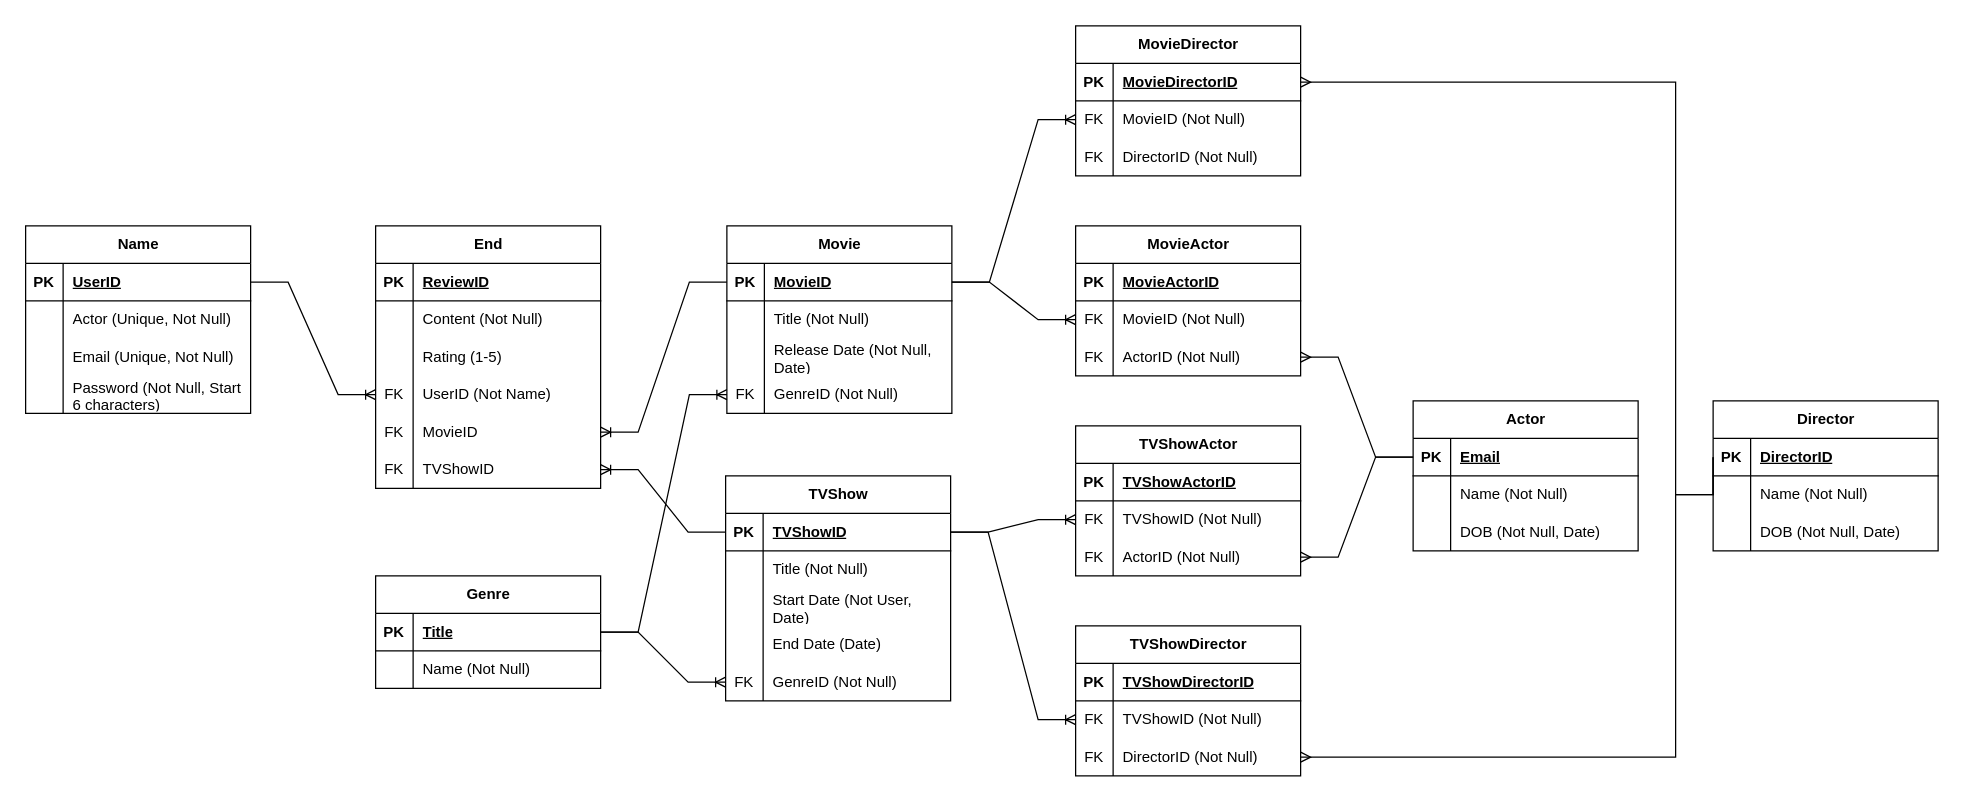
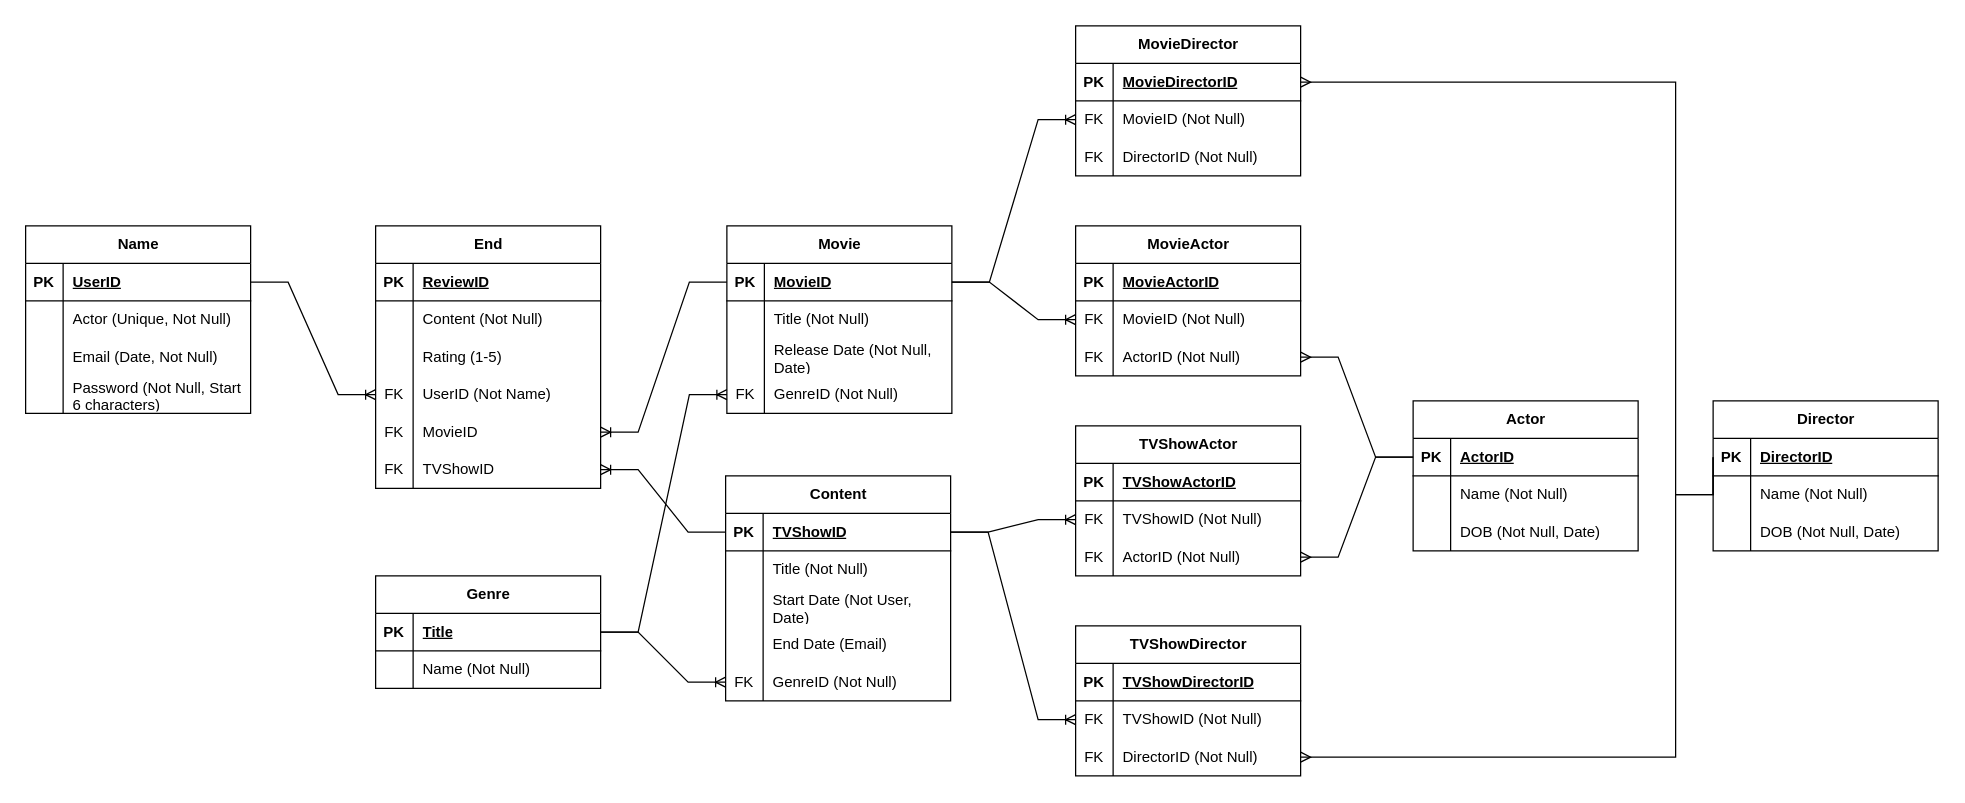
(156, 357) -> (150, 357)
(1478, 457) -> (1490, 457)
(839, 494) -> (839, 494)
(832, 644) -> (833, 644)
